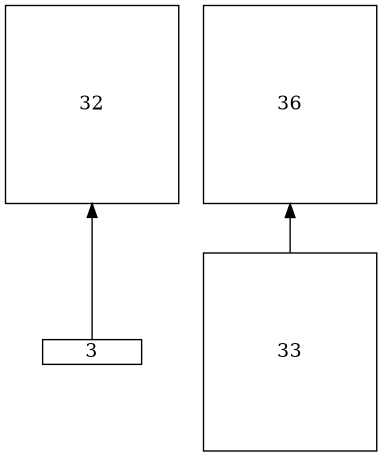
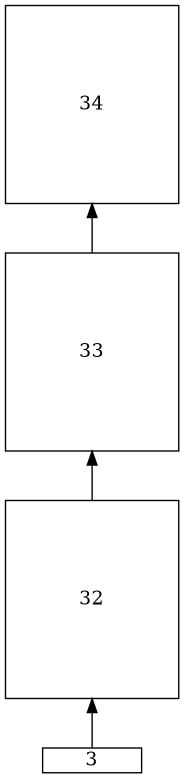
(290, 104) -> (92, 104)
none -> (92, 483)
